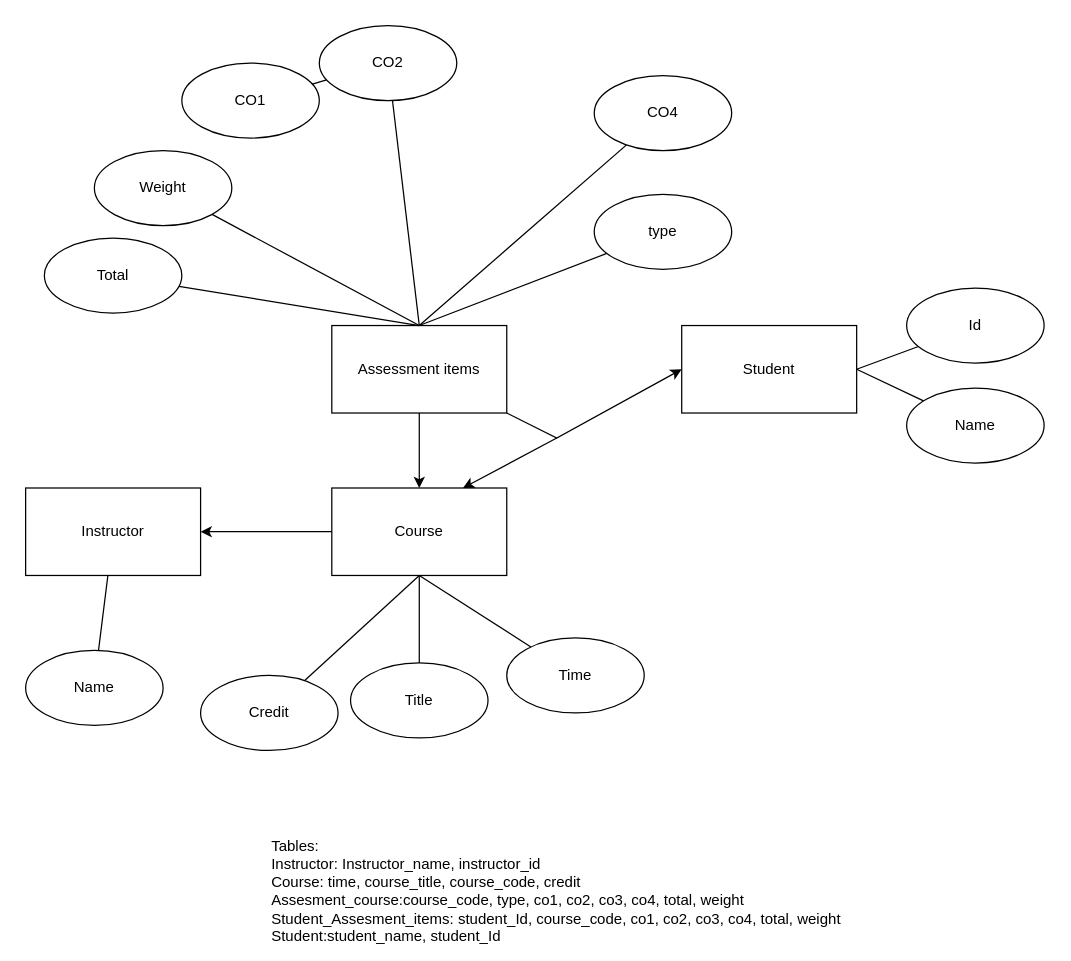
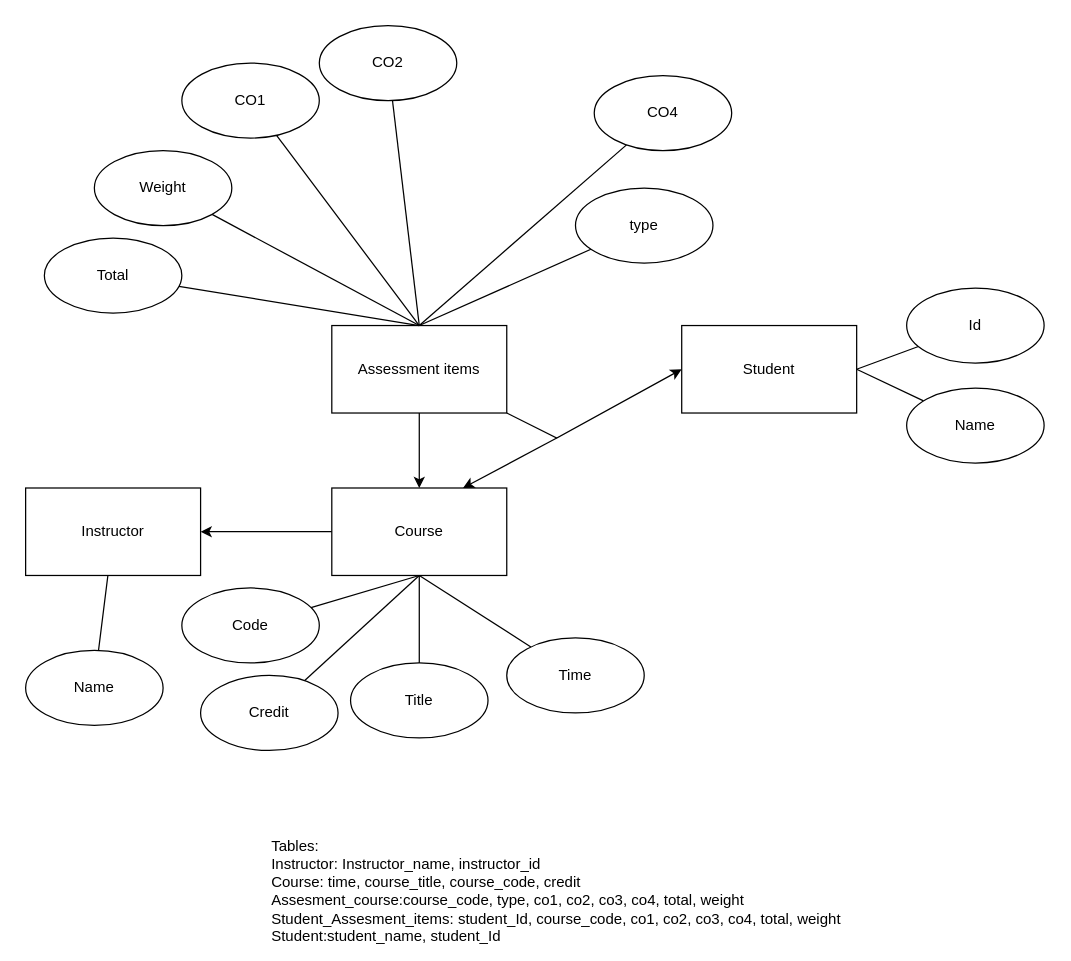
(320, 82) -> (347, 228)
(663, 232) -> (644, 226)
none -> (362, 593)
none -> (251, 626)
